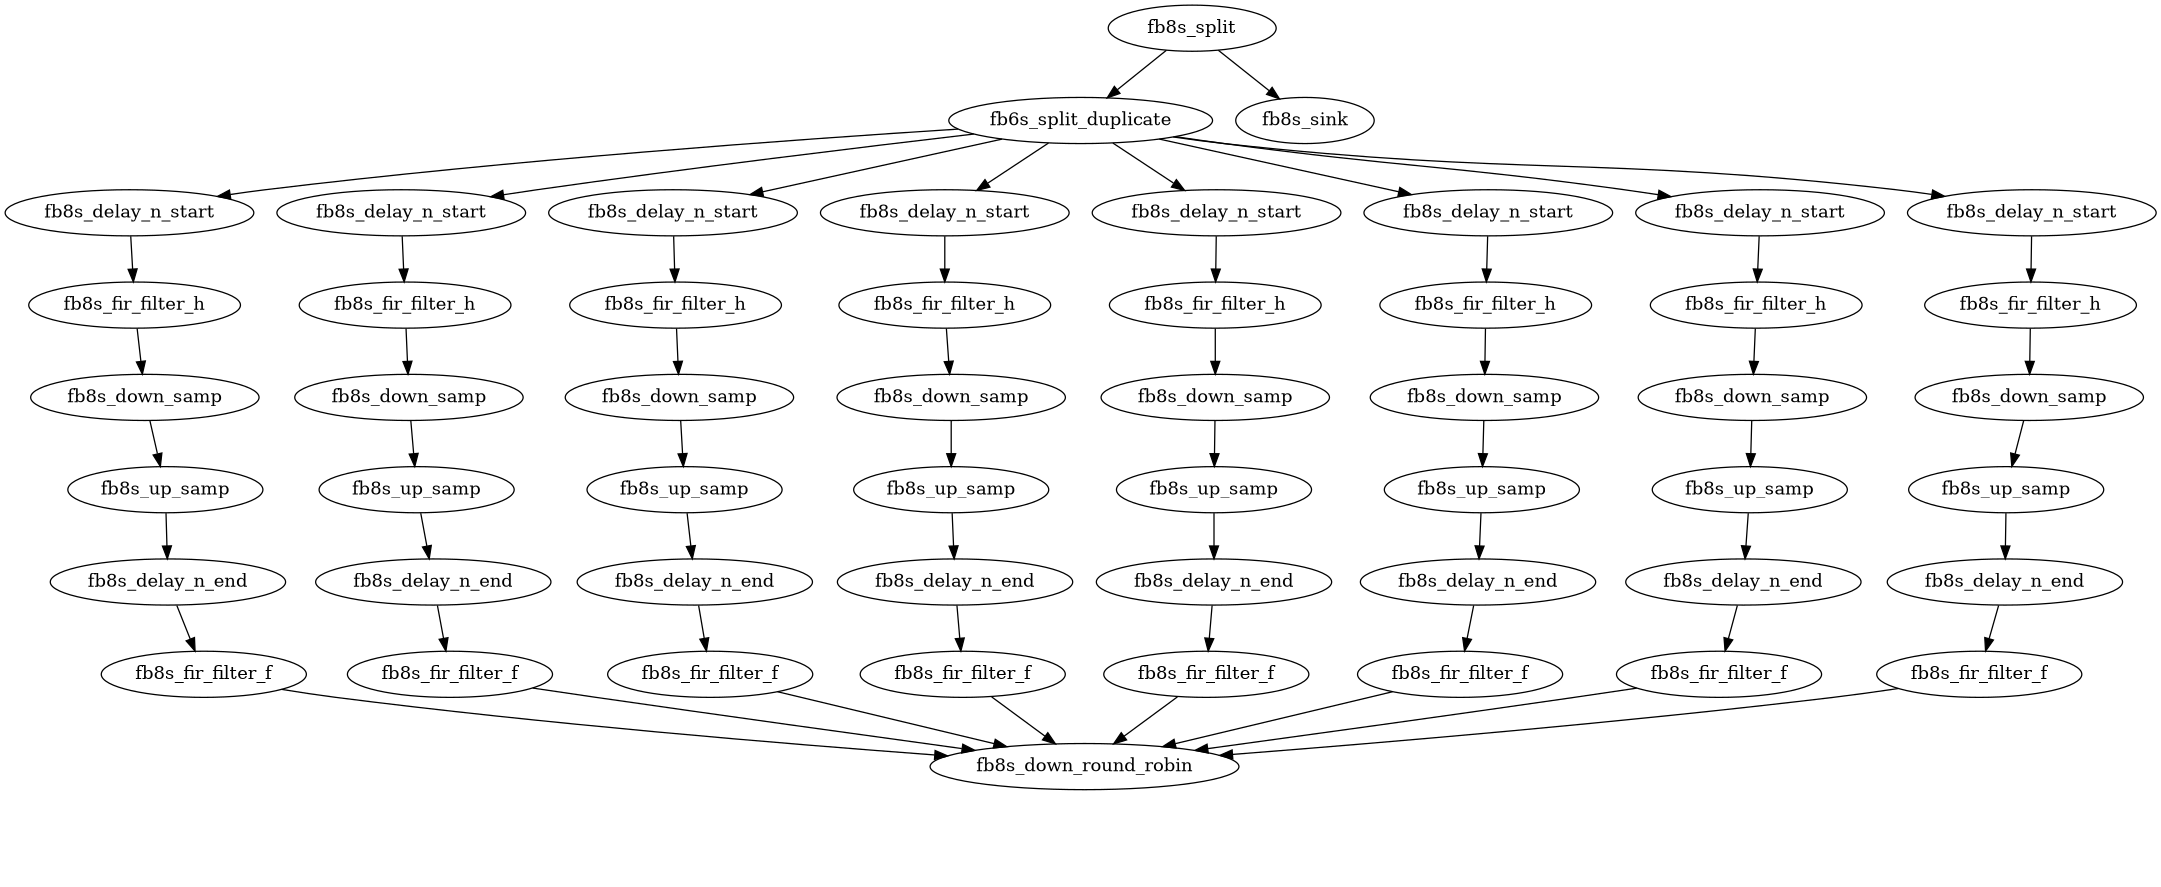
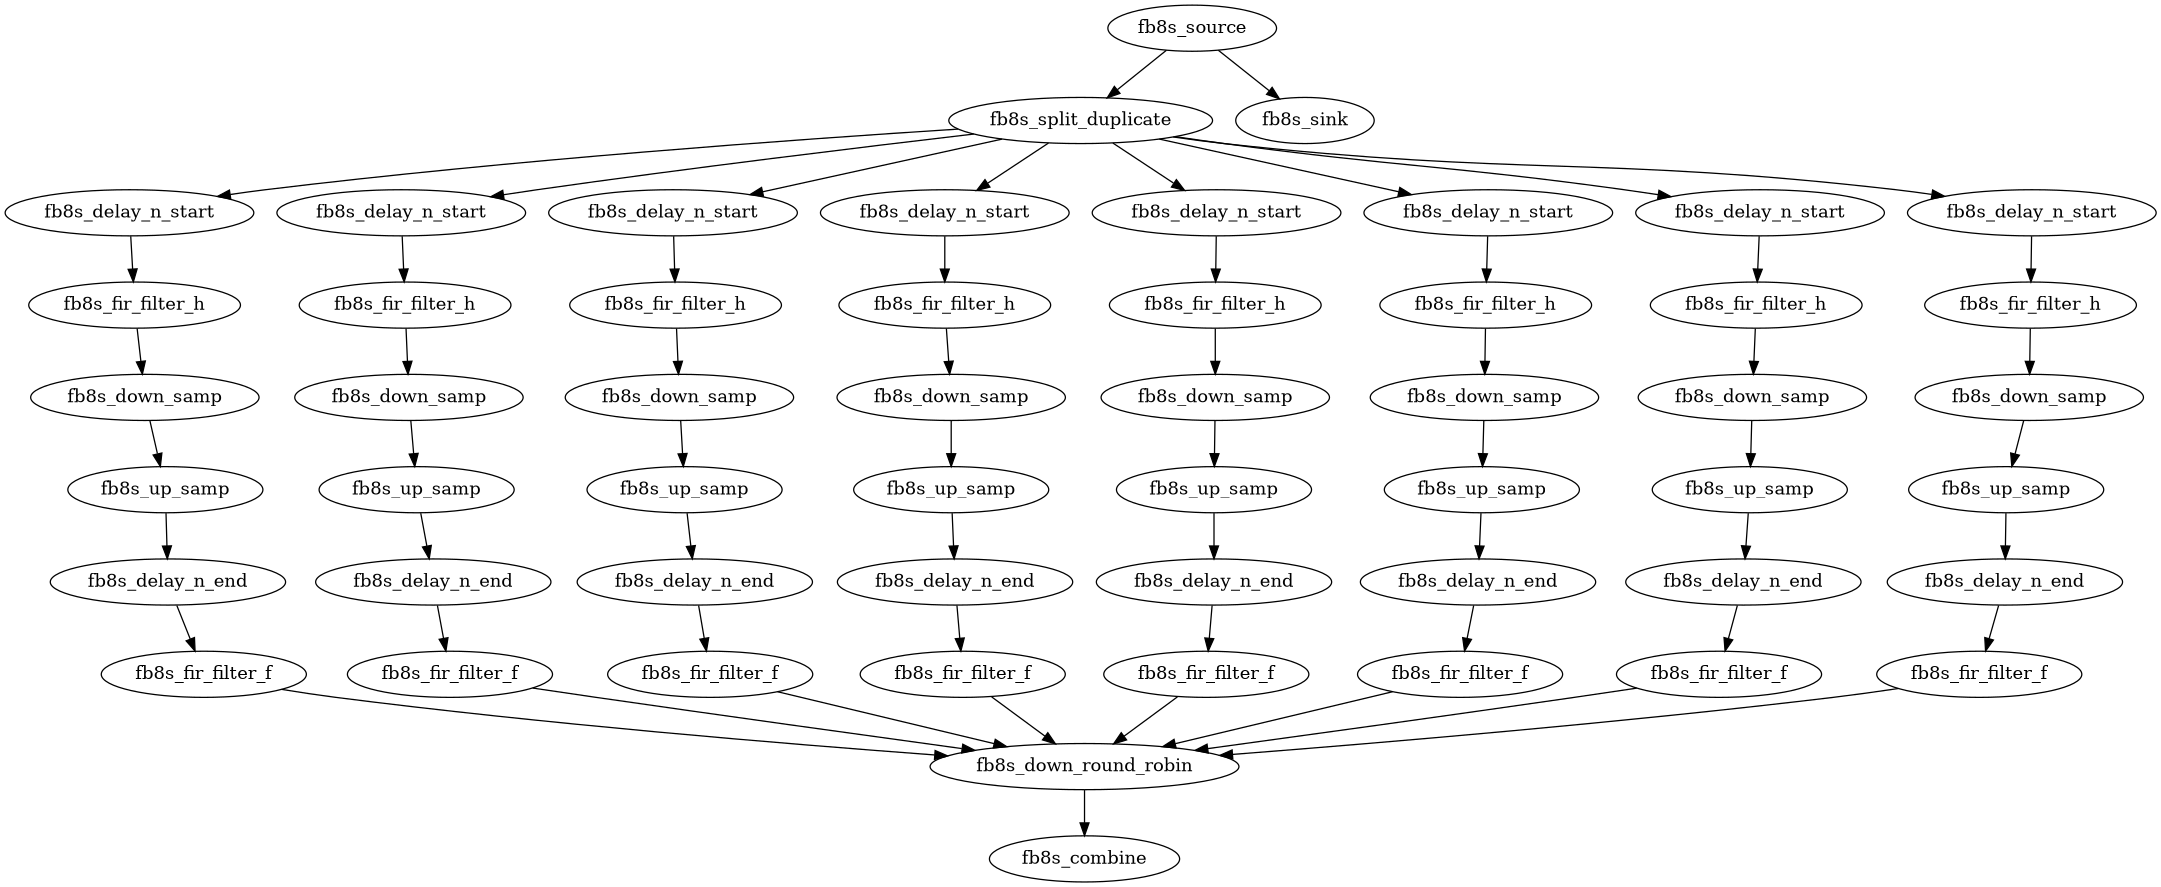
(1192, 28) -> (1192, 28)
(1081, 121) -> (1081, 121)
none -> (1085, 859)
